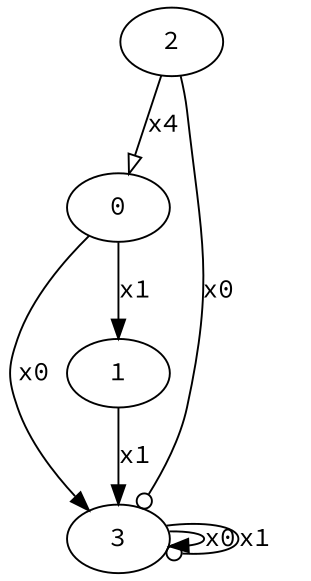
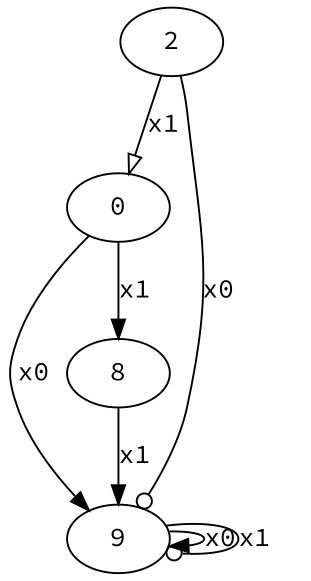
(163, 125) -> (163, 125)
(118, 373) -> (118, 373)
(118, 539) -> (118, 539)
